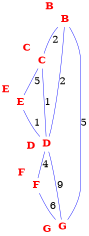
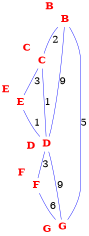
(37, 82) -> (37, 82)
(63, 82) -> (63, 82)
(46, 165) -> (46, 165)
